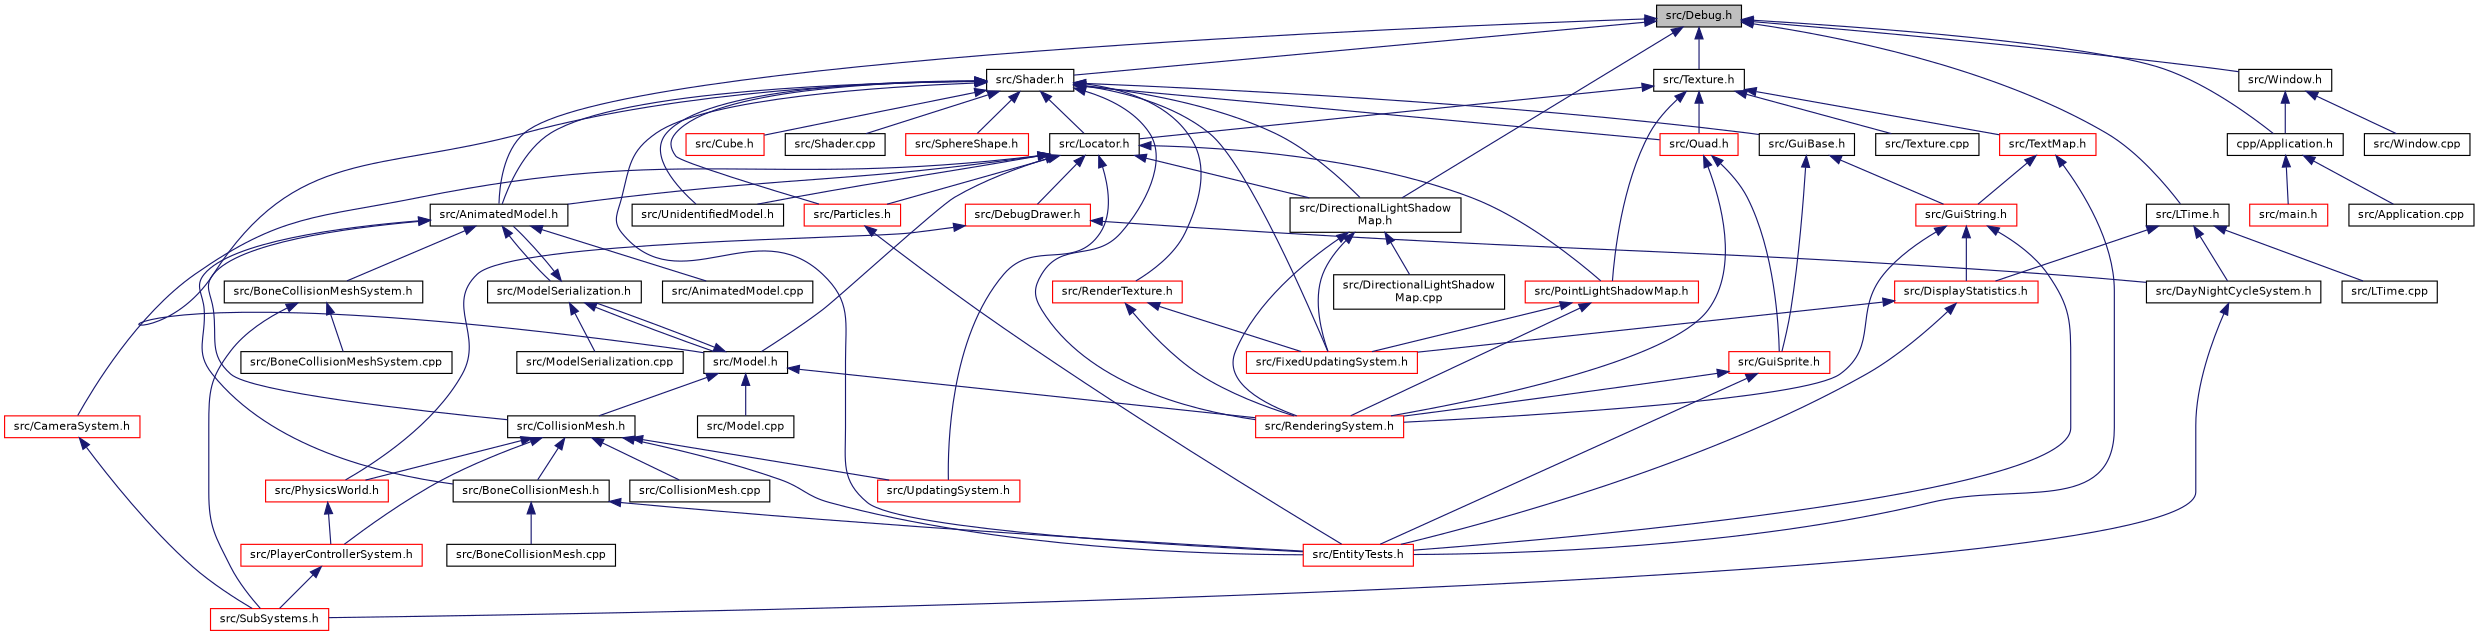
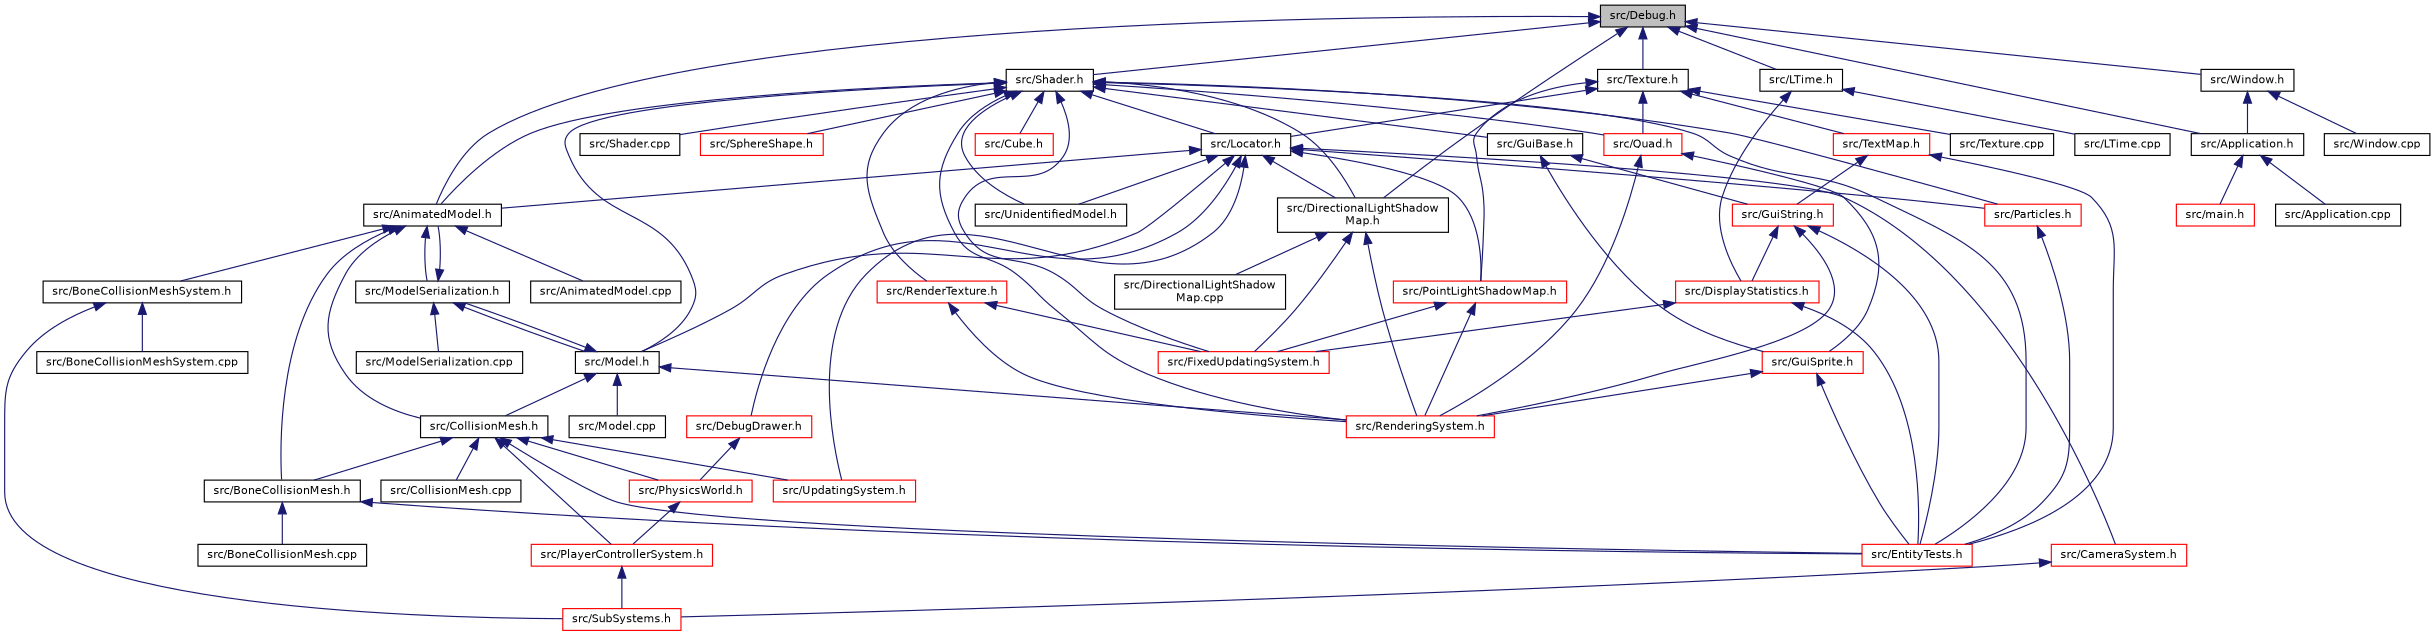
(2285, 145) -> (2248, 145)
(2234, 292) -> none
